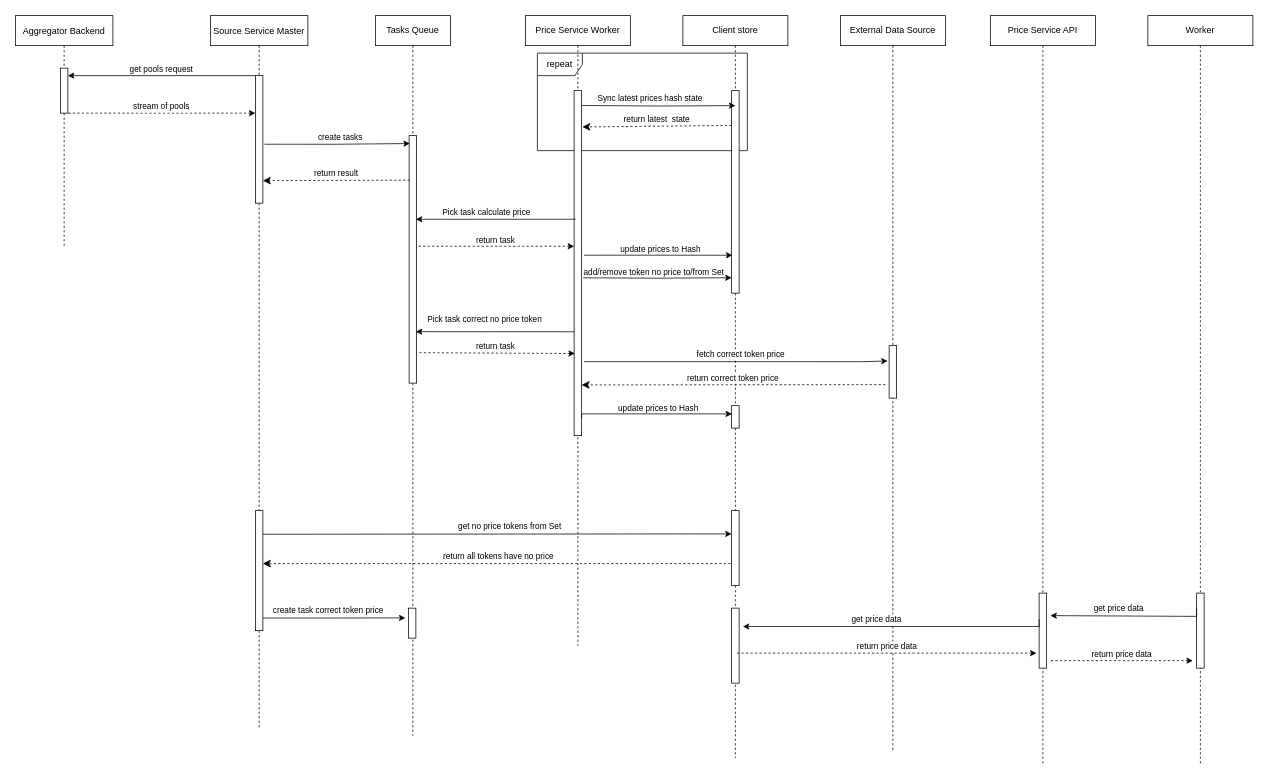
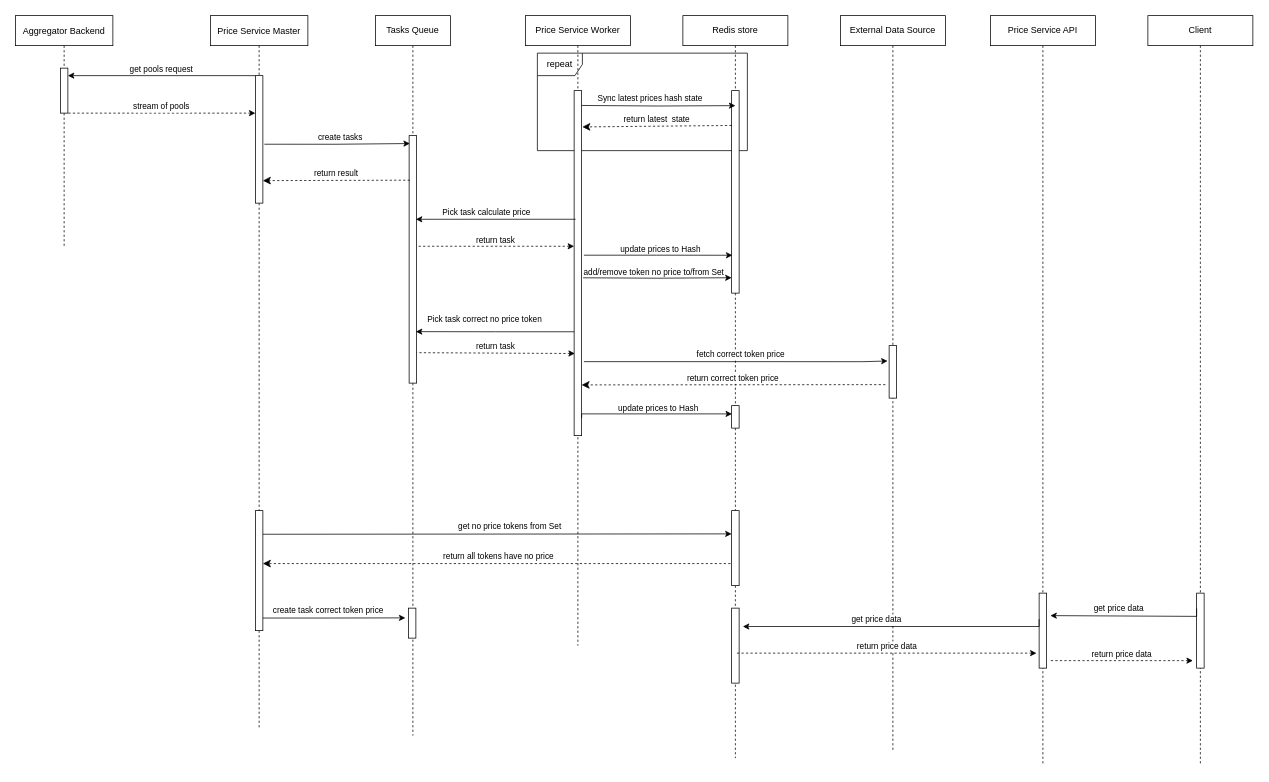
(735, 30) -> (735, 30)
(1200, 30) -> (1200, 30)
(259, 31) -> (259, 31)
